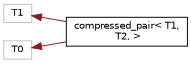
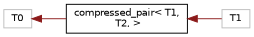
(54, 19) -> (210, 19)
